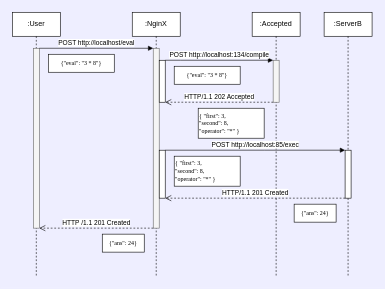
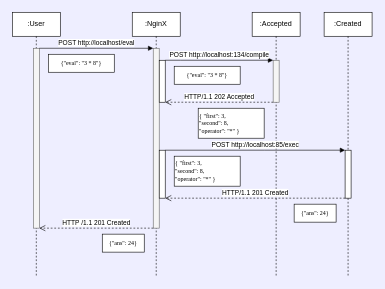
(348, 24) -> (348, 24)
